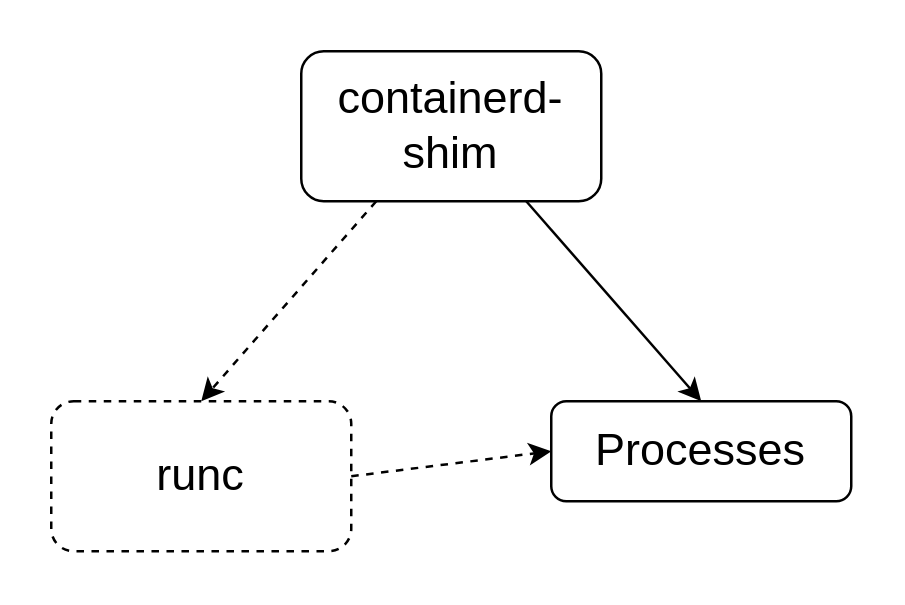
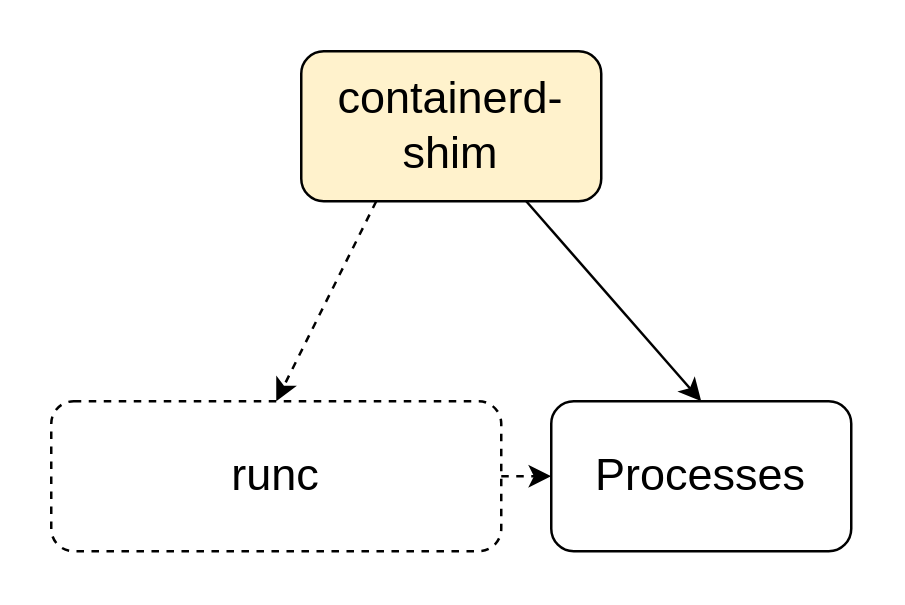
(451, 126) -> (451, 126)
(701, 451) -> (701, 476)
(201, 476) -> (276, 476)
